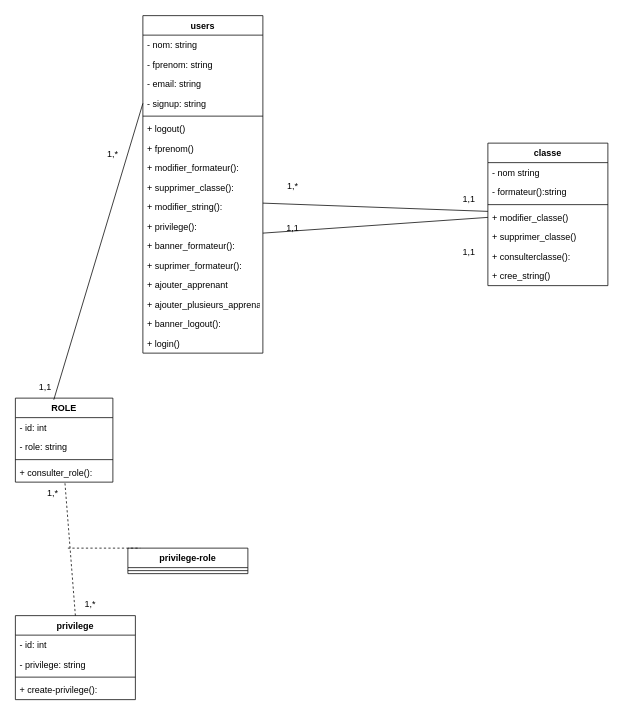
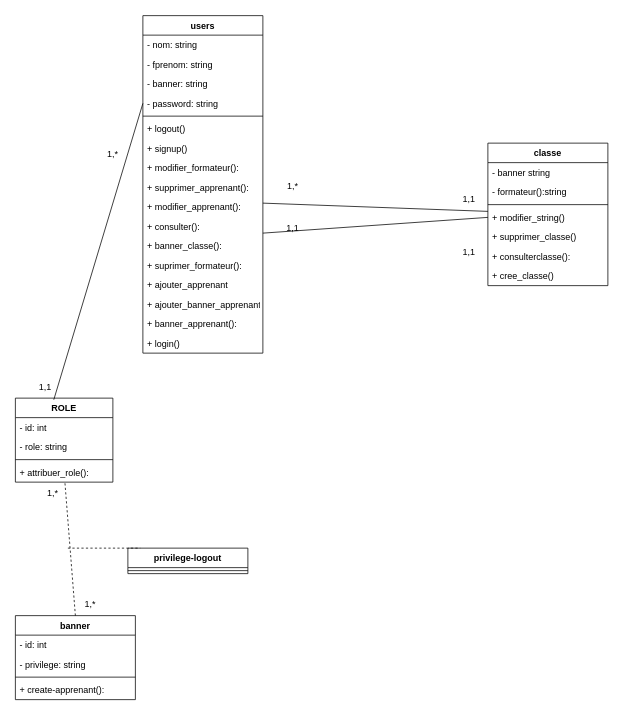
(178, 84) -> (183, 84)
(181, 104) -> (188, 104)
(174, 149) -> (170, 149)
(519, 173) -> (526, 173)
(195, 188) -> (204, 188)
(192, 207) -> (200, 207)
(535, 218) -> (535, 218)
(176, 227) -> (179, 227)
(198, 246) -> (189, 246)
(527, 276) -> (527, 276)
(217, 305) -> (211, 305)
(189, 324) -> (198, 324)
(63, 473) -> (63, 473)
(188, 558) -> (188, 558)
(75, 626) -> (75, 626)
(67, 690) -> (70, 690)
